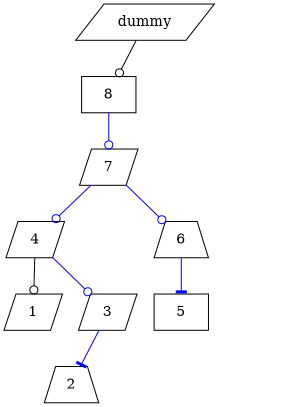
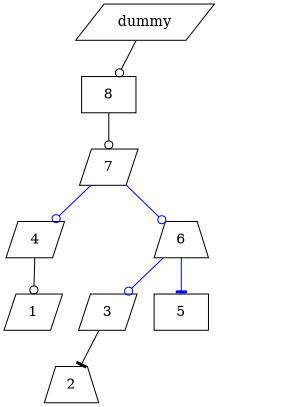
(109, 127) -> (109, 127)
(69, 273) -> (147, 273)
(91, 346) -> (91, 346)
